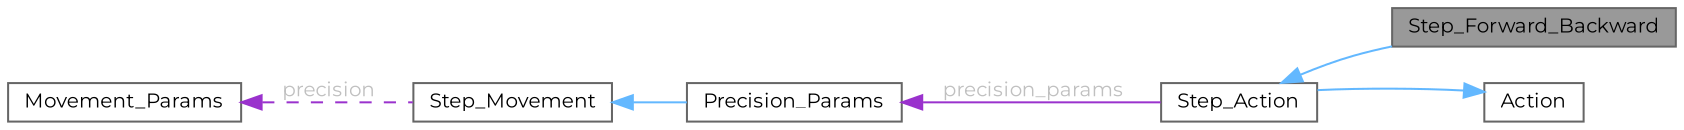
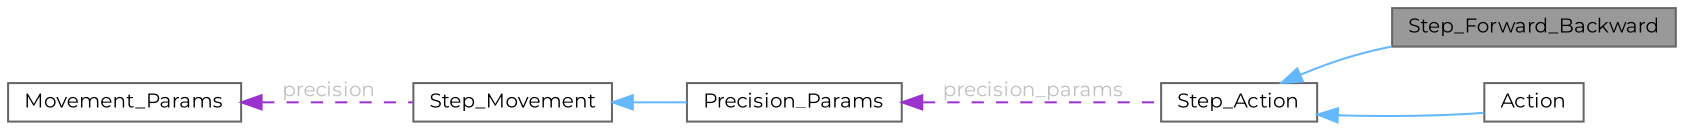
(1391, 89) -> (1411, 116)
(1042, 102) -> (1042, 102)
